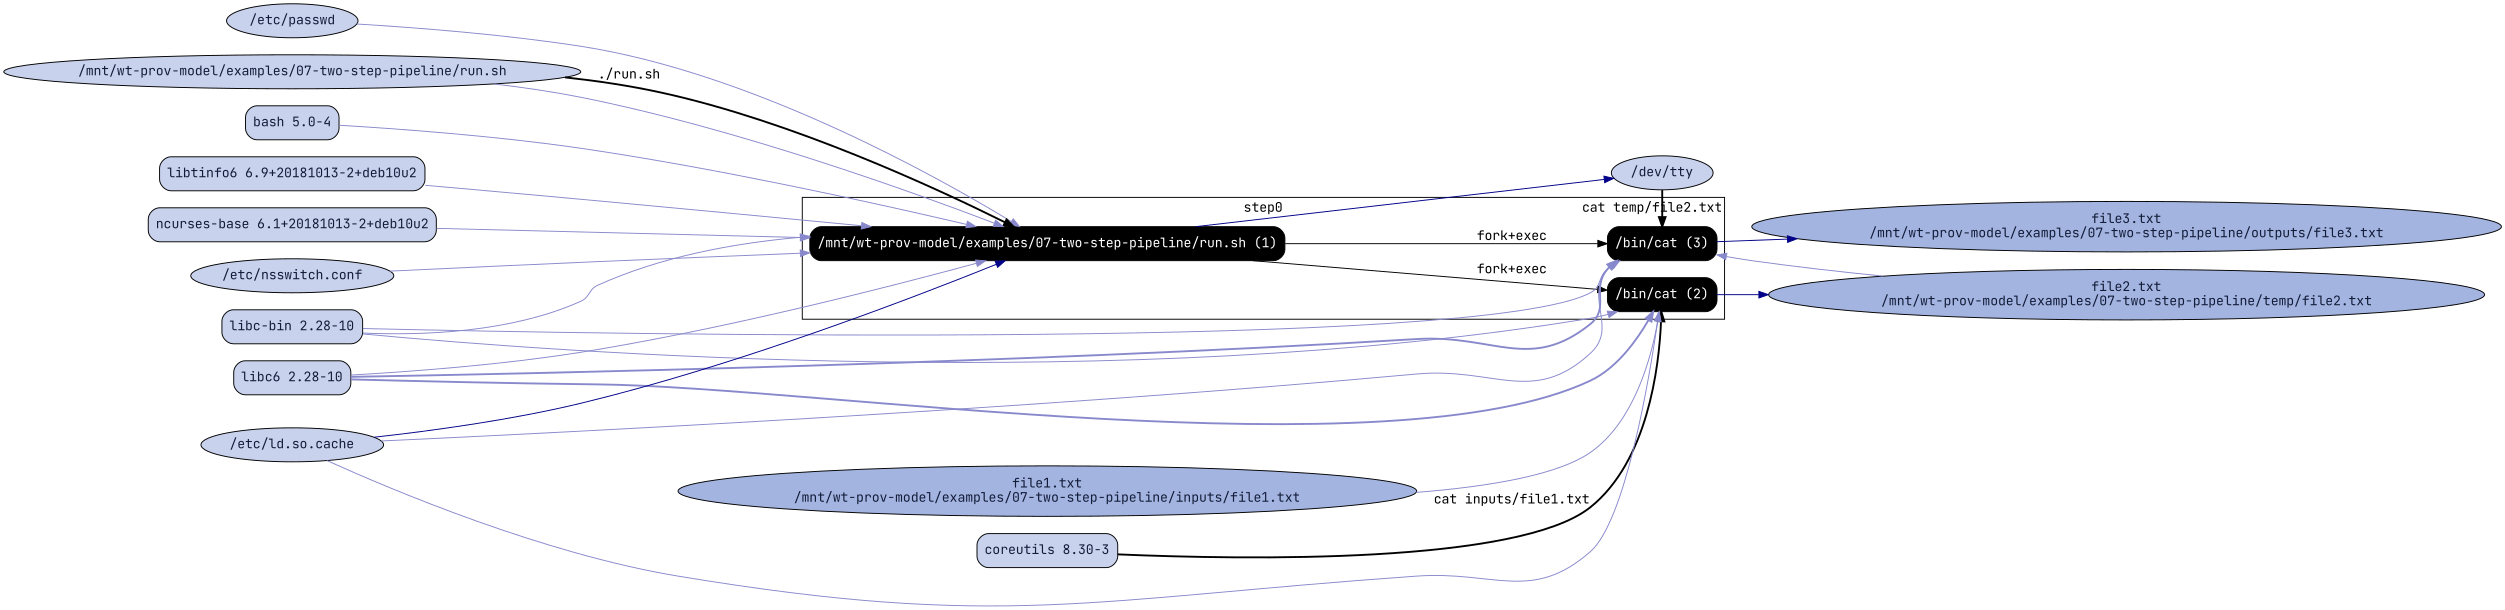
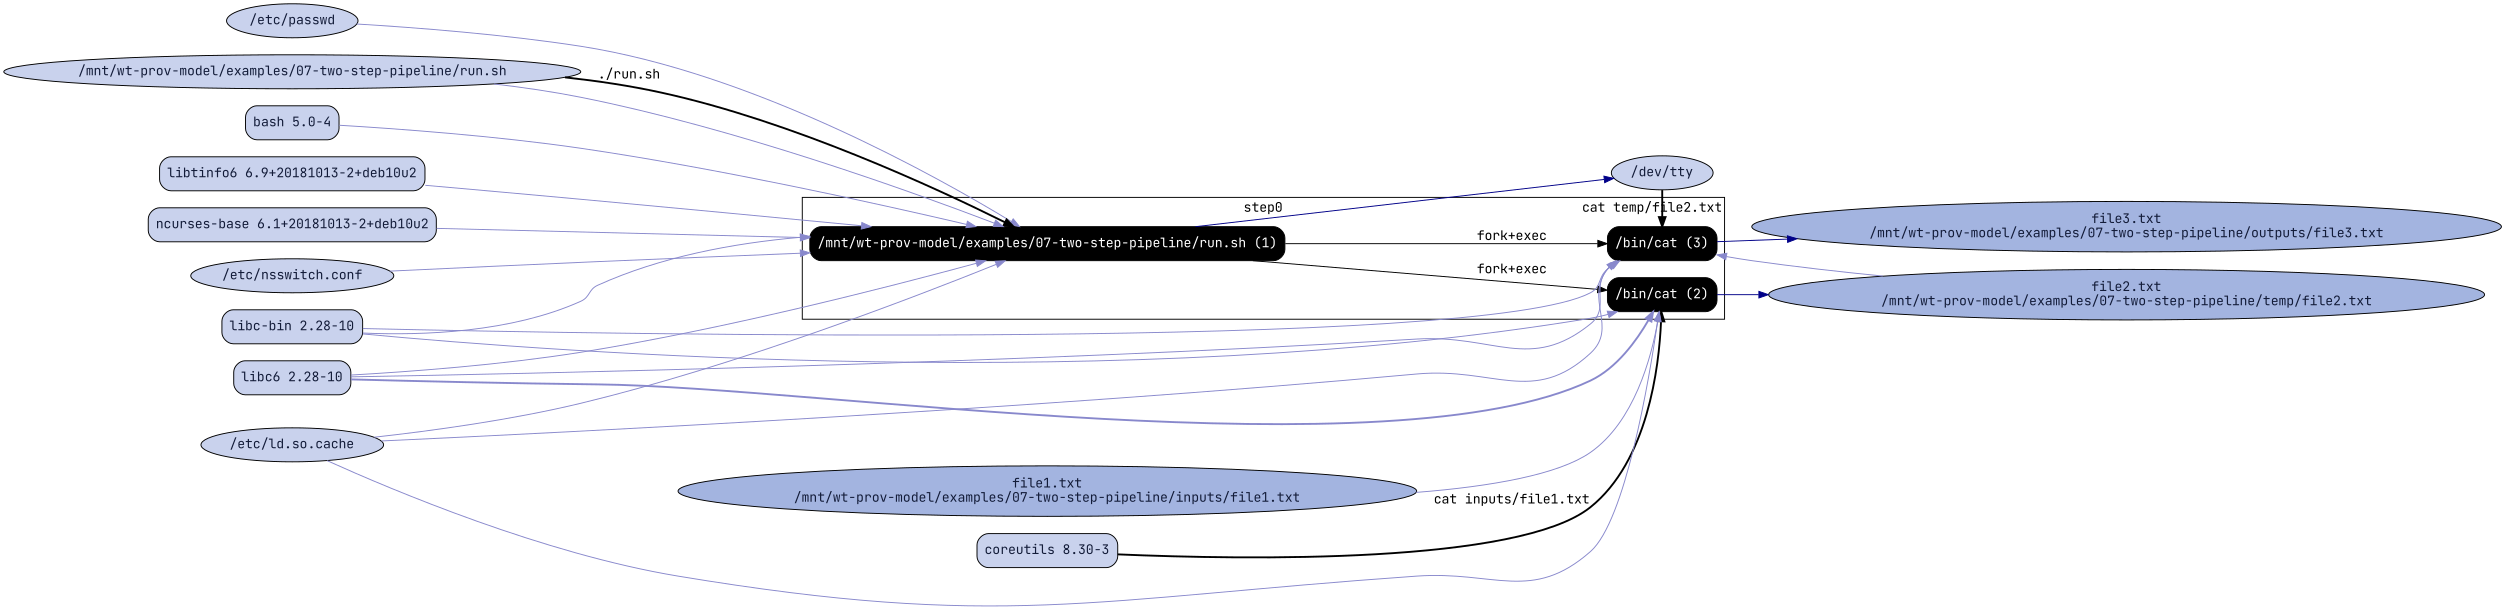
(1169, 352) -> (1169, 352)
(676, 377) -> (676, 377)
